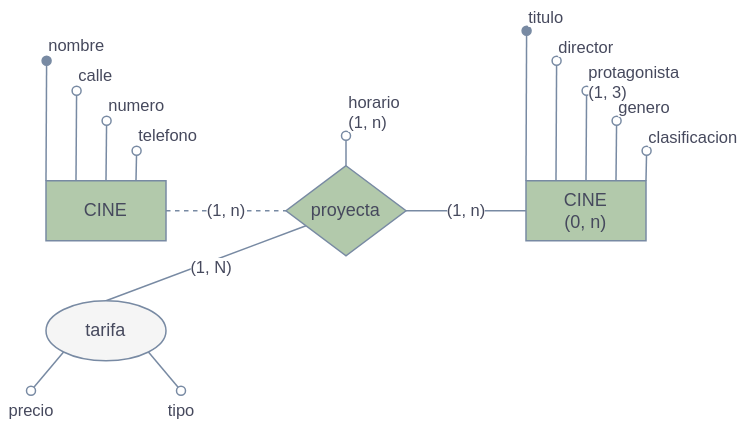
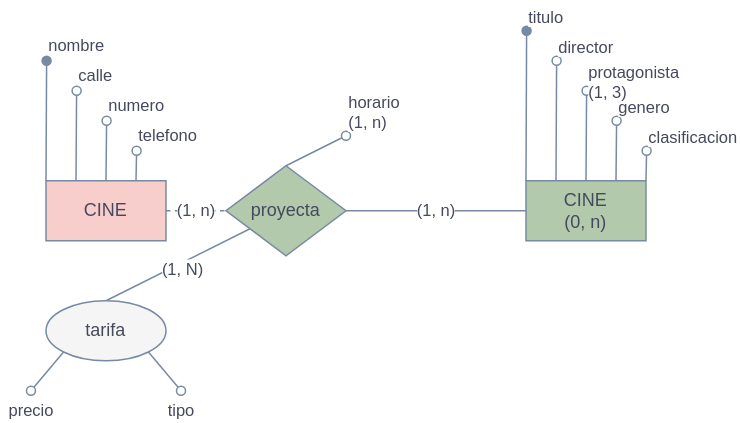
(106, 211) -> (106, 211)
(346, 211) -> (286, 211)
